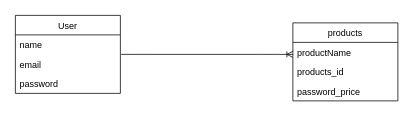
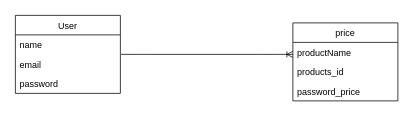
(345, 33) -> (345, 33)
